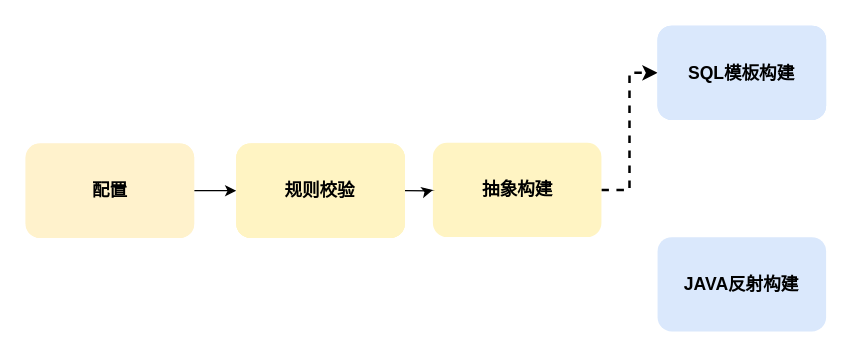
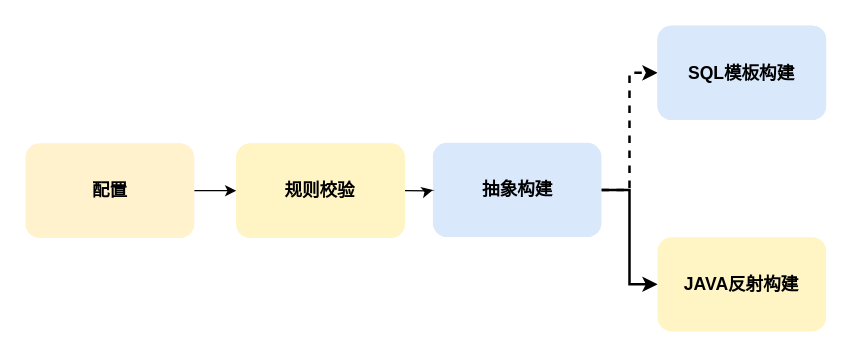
(517, 190) -> (517, 190)
none -> (629, 246)
(741, 284) -> (741, 284)
